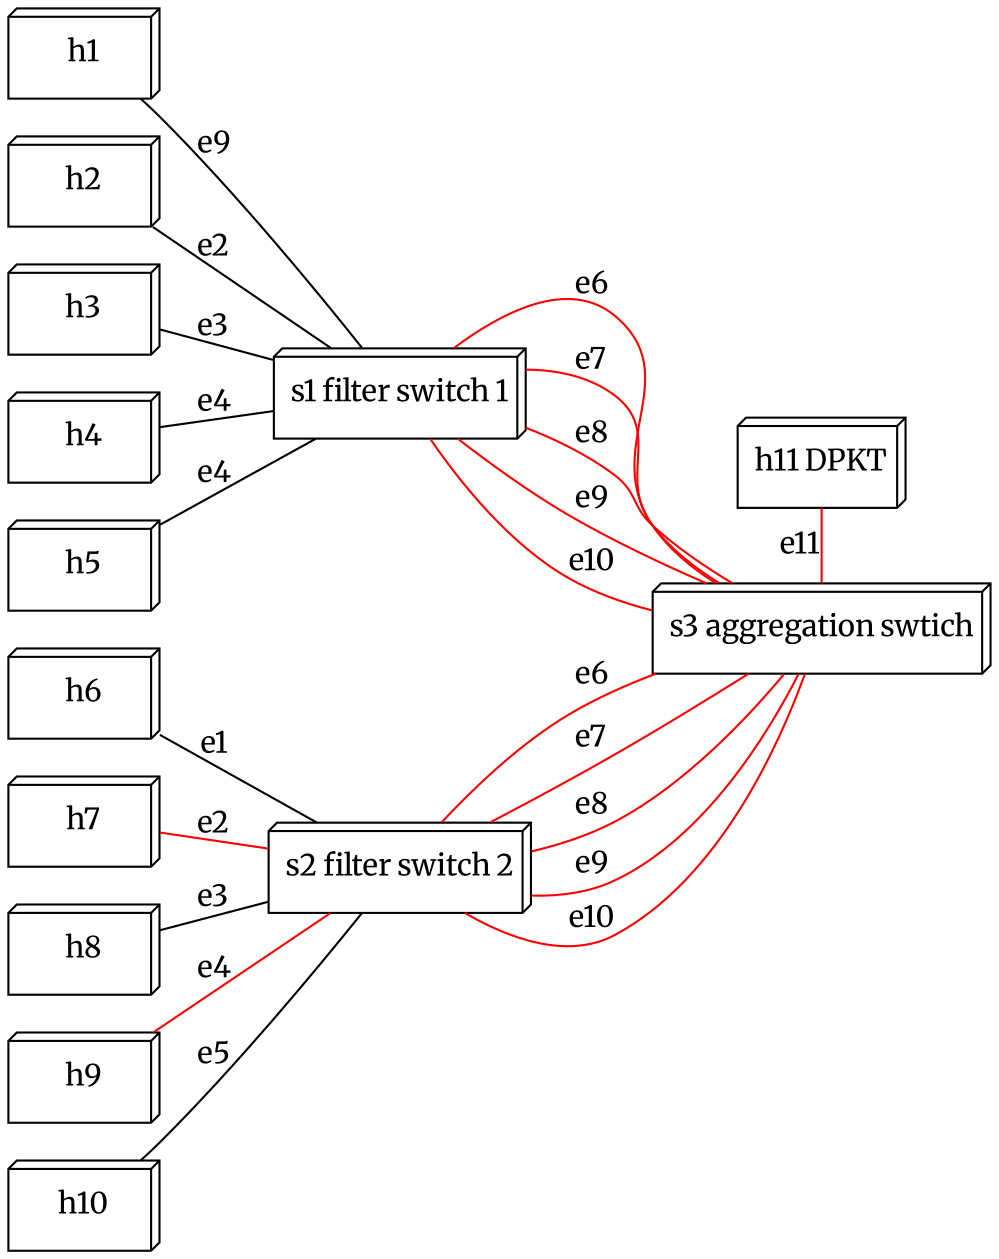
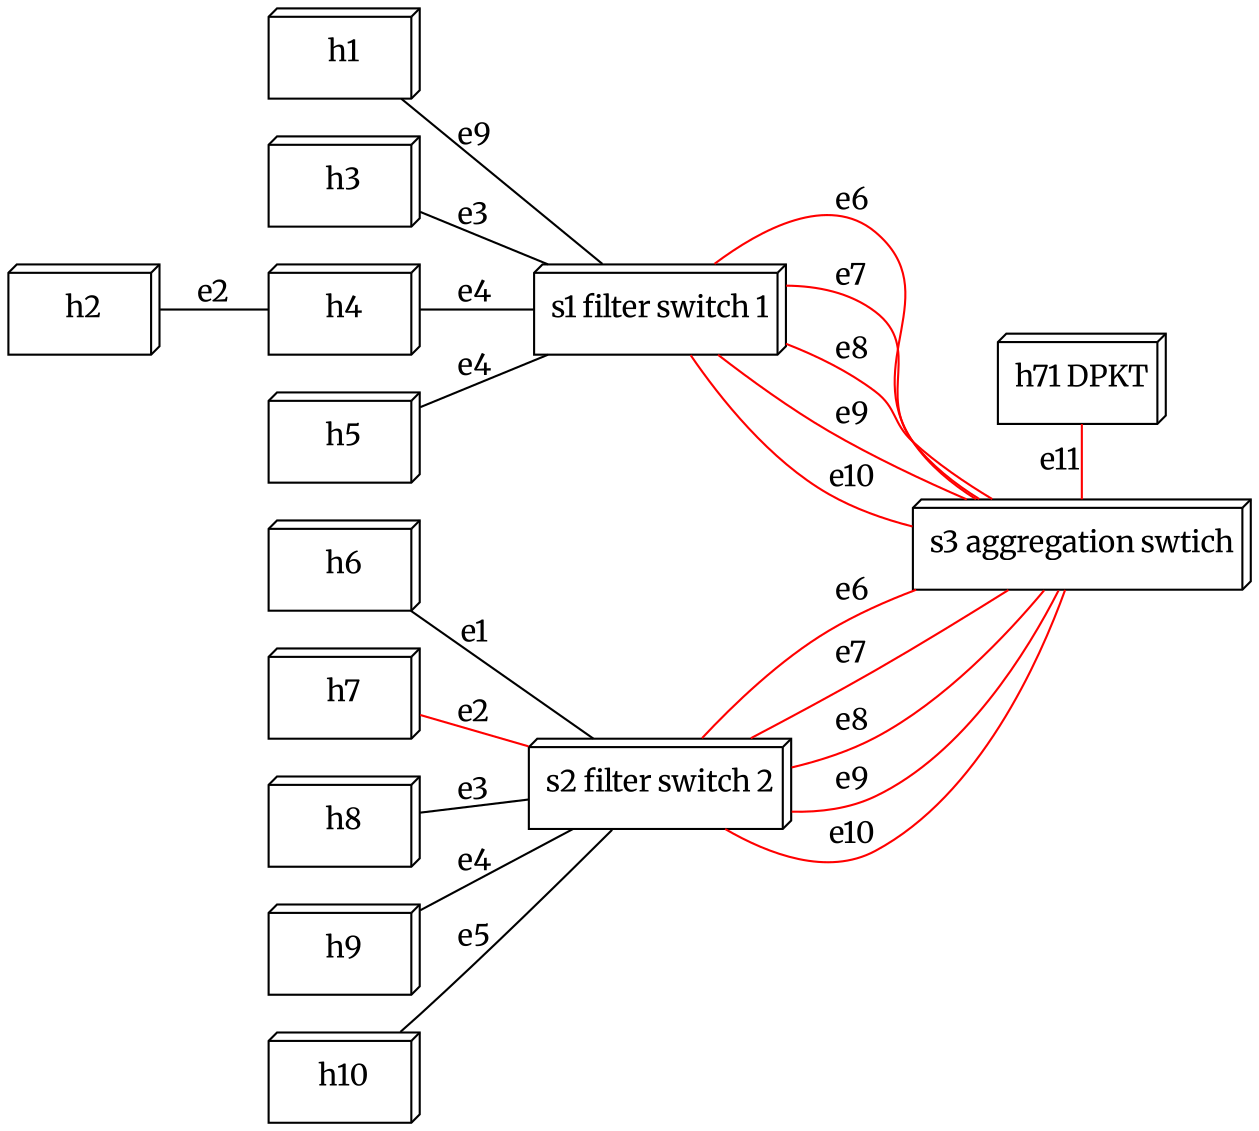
(242, 288) -> (214, 310)
(822, 463) -> (1082, 379)
(242, 973) -> (497, 870)
